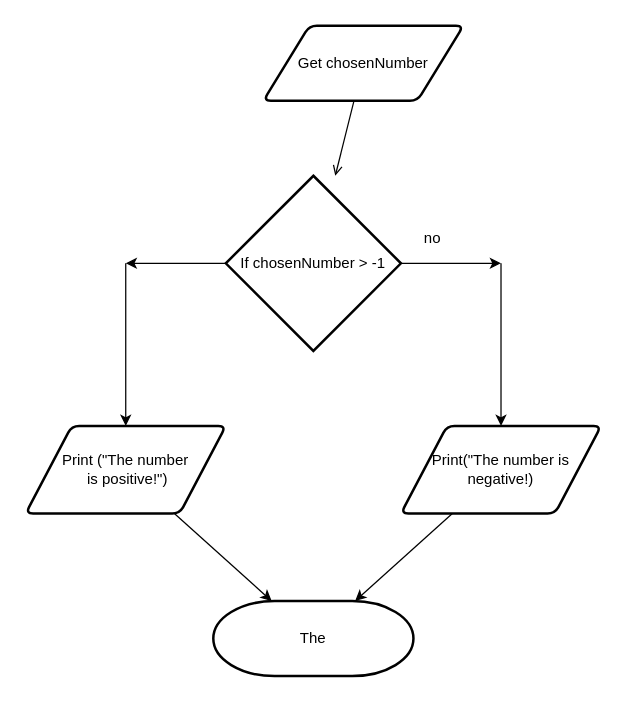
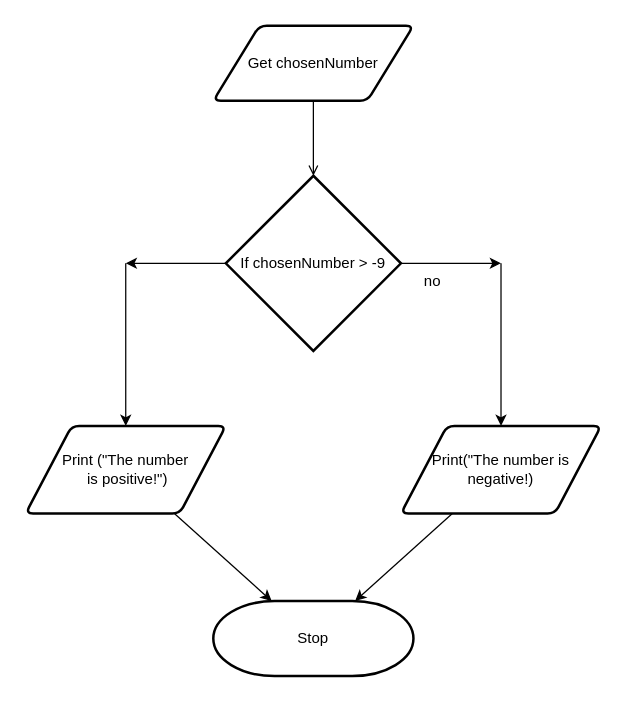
(363, 63) -> (313, 63)
(432, 238) -> (432, 282)
(313, 263) -> (313, 263)
(313, 638) -> (313, 638)
